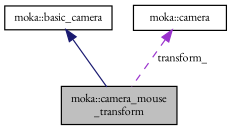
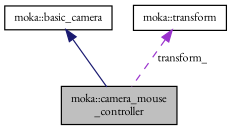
(180, 18) -> (180, 18)
(119, 105) -> (119, 105)
